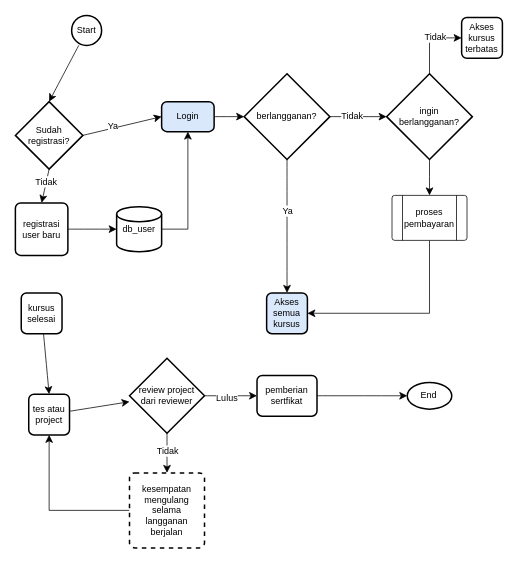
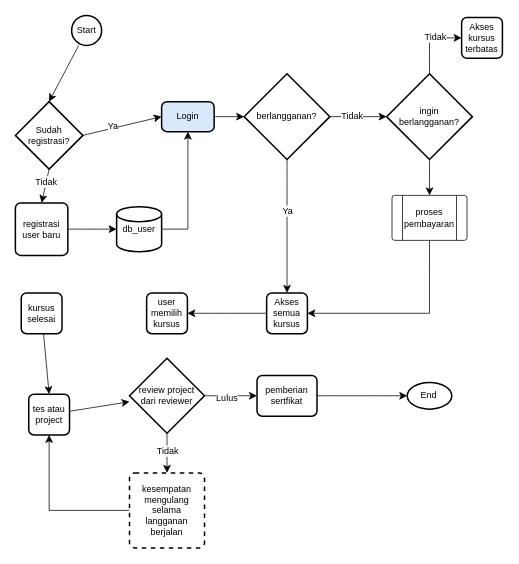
none -> (167, 313)
none -> (230, 313)
(287, 313) -> (287, 313)
